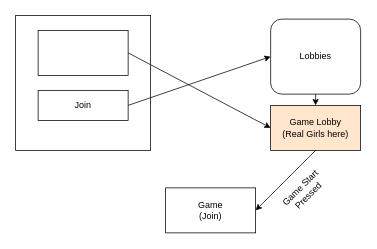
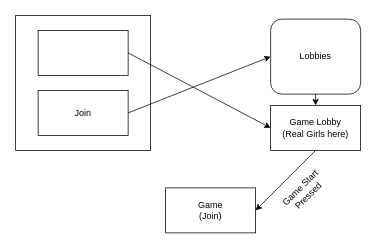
(83, 105) -> (83, 113)
(315, 128) -> (315, 128)
